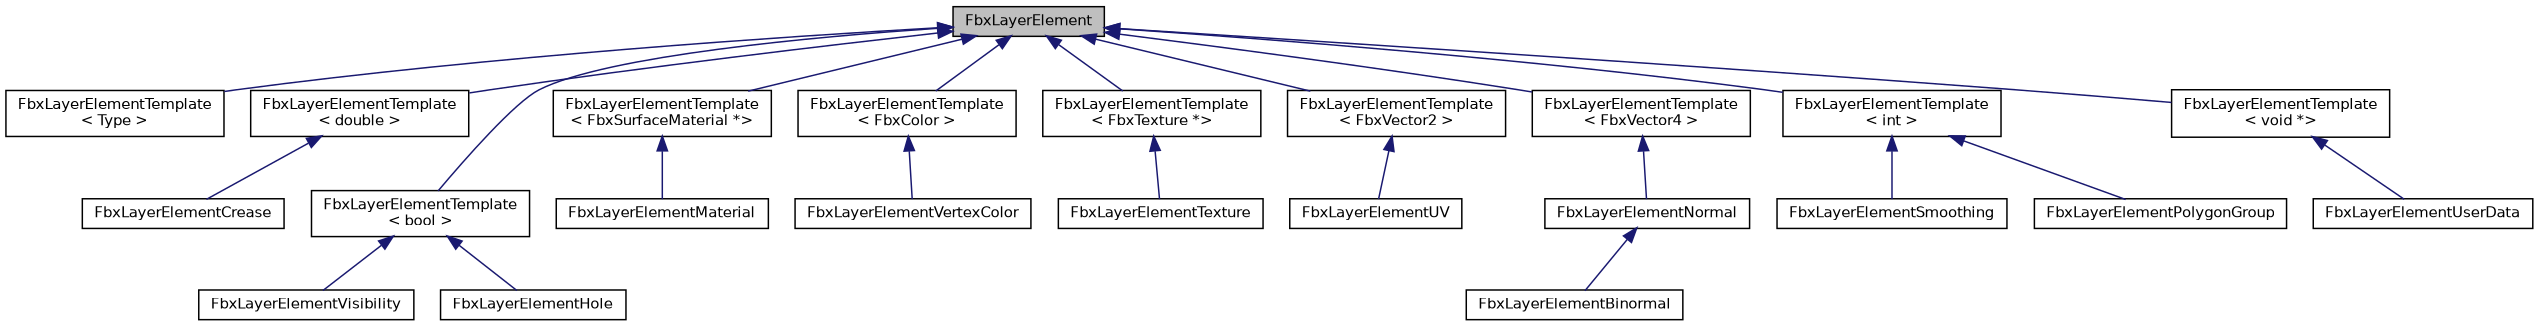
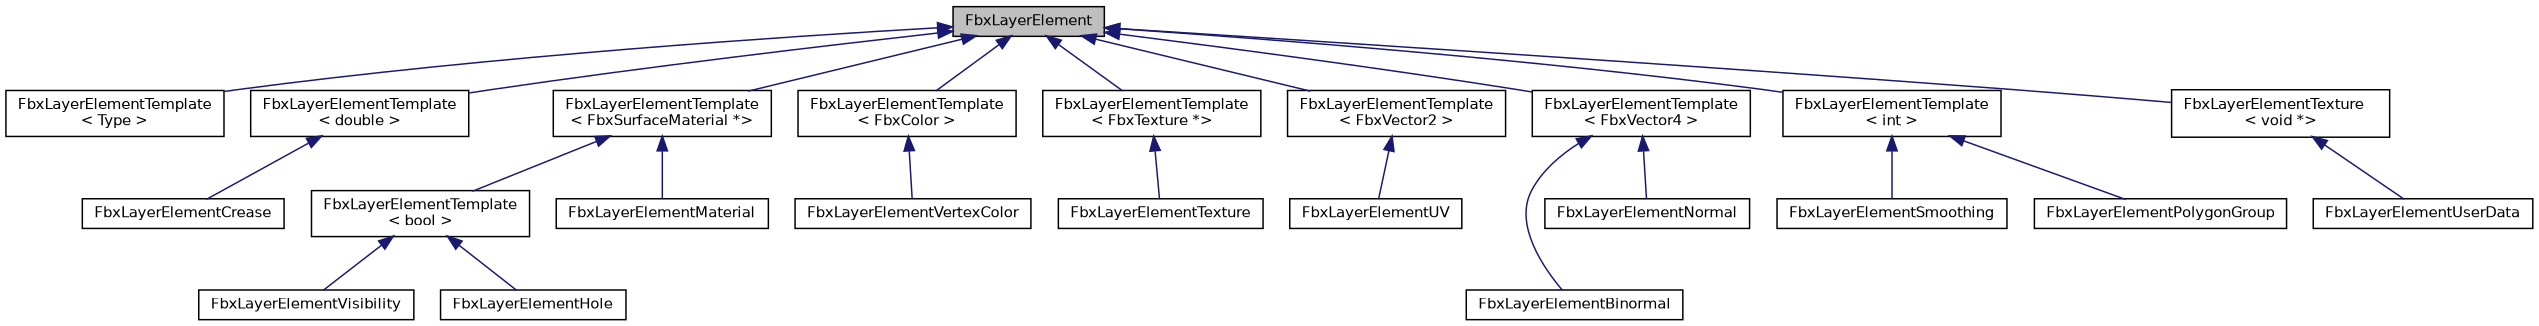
(534, 93) -> (534, 166)
(2281, 113) -> (2281, 113)
(1606, 265) -> (1527, 211)
